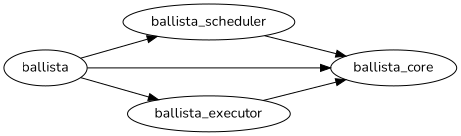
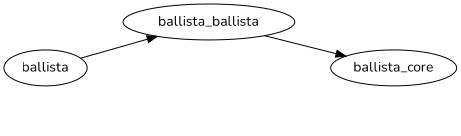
(209, 22) -> (209, 22)
(204, 68) -> none
(209, 114) -> none
